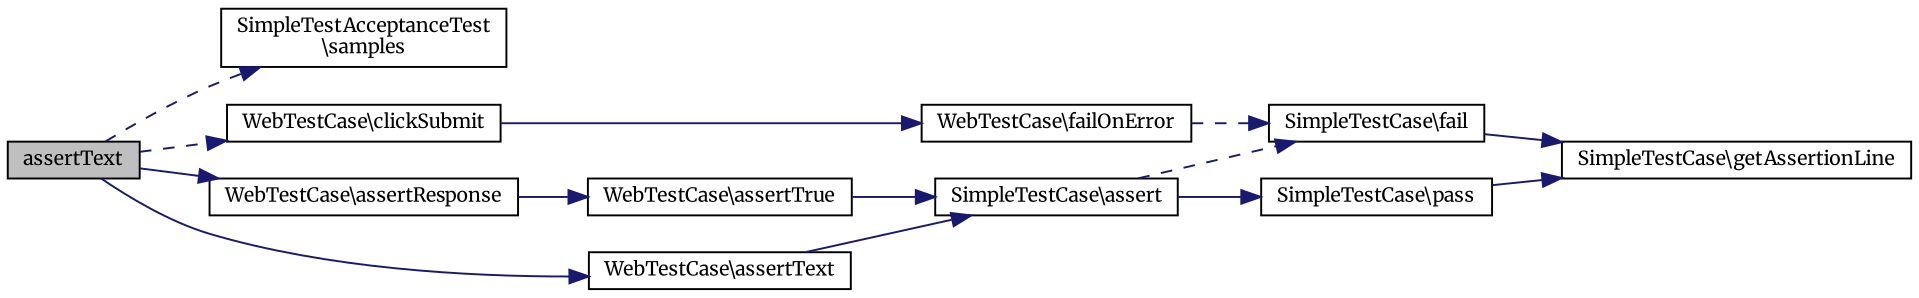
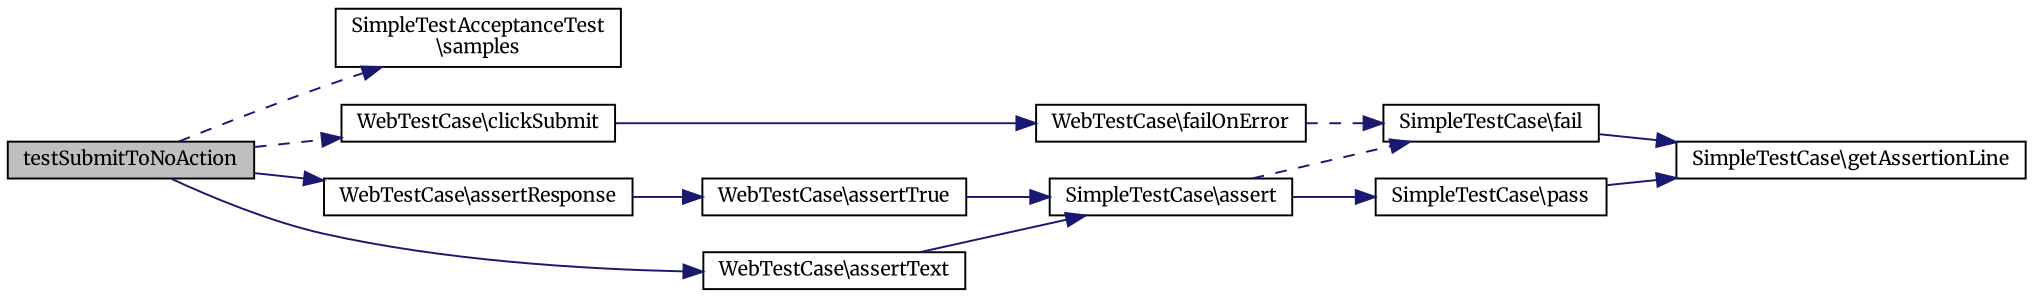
(74, 160) -> (131, 160)
